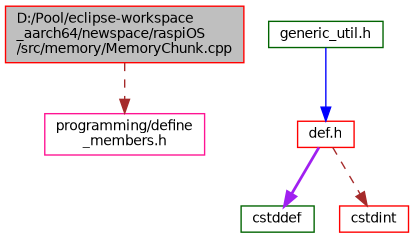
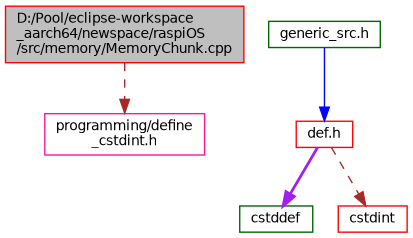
(326, 34) -> (324, 34)
(125, 134) -> (125, 134)
